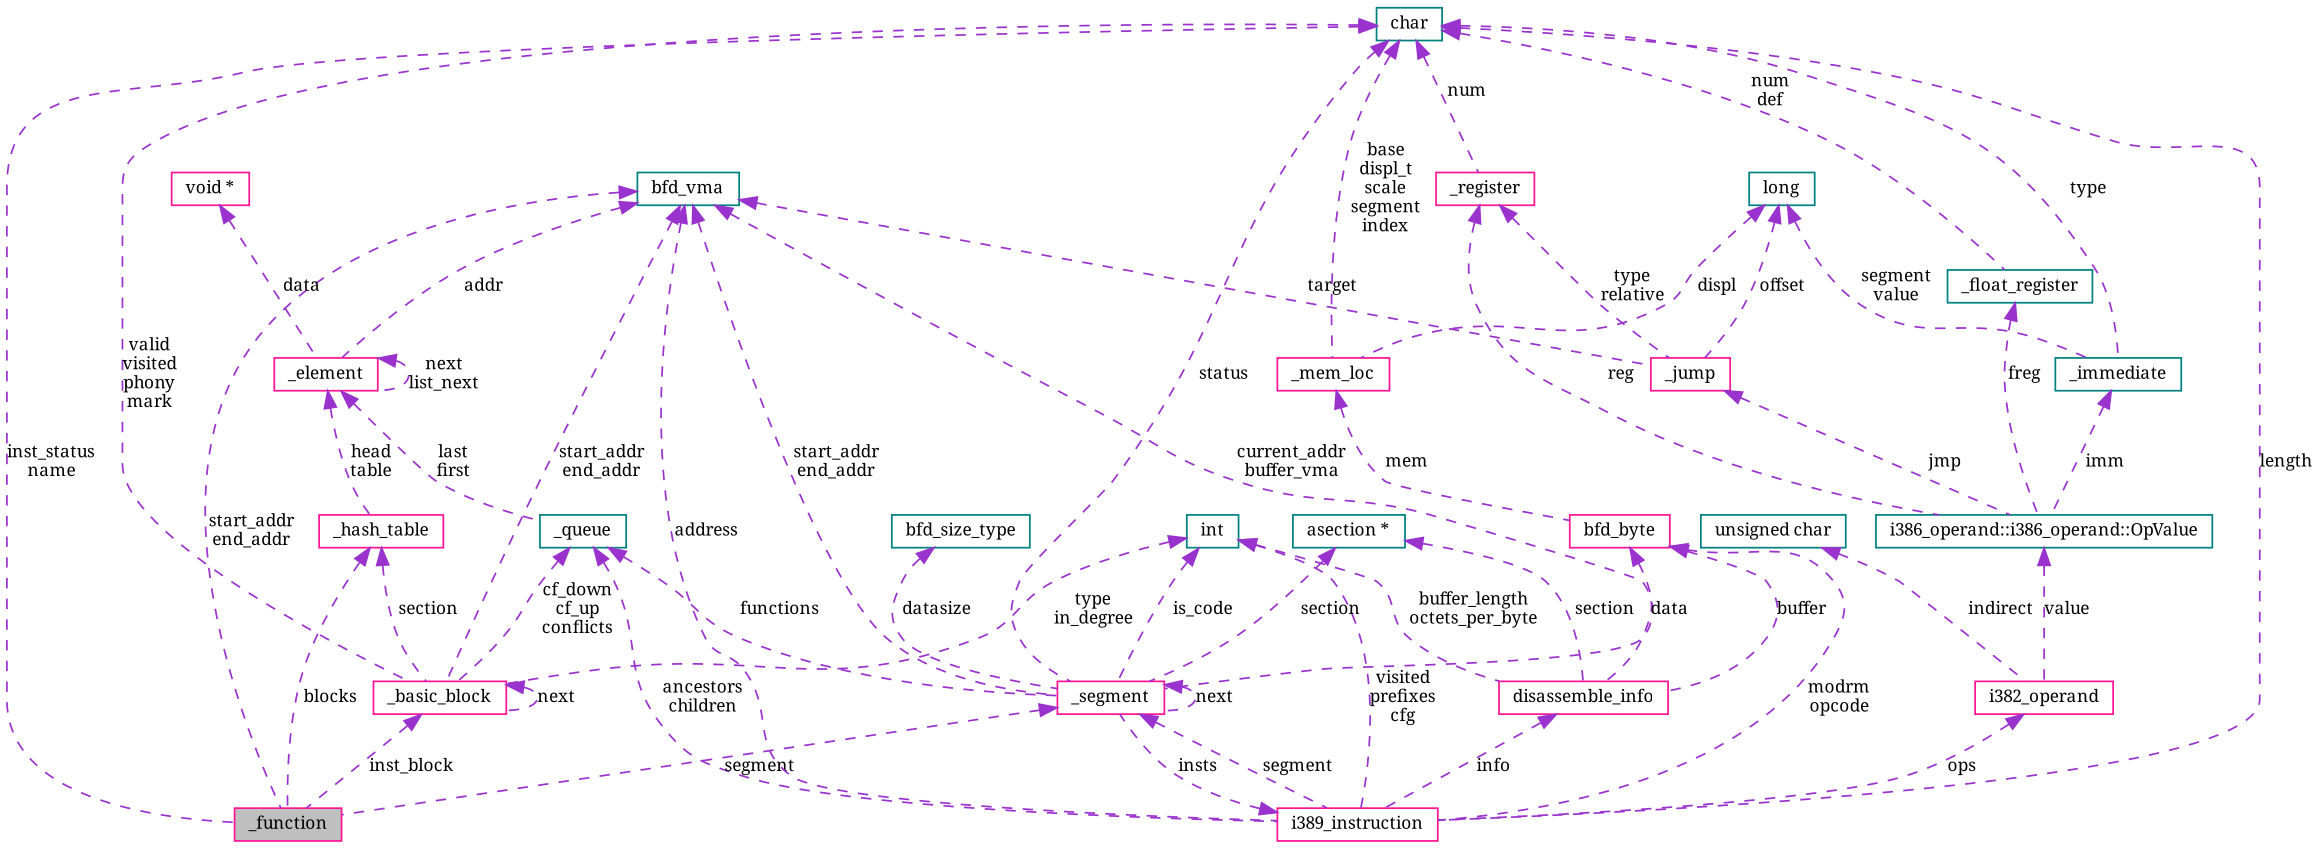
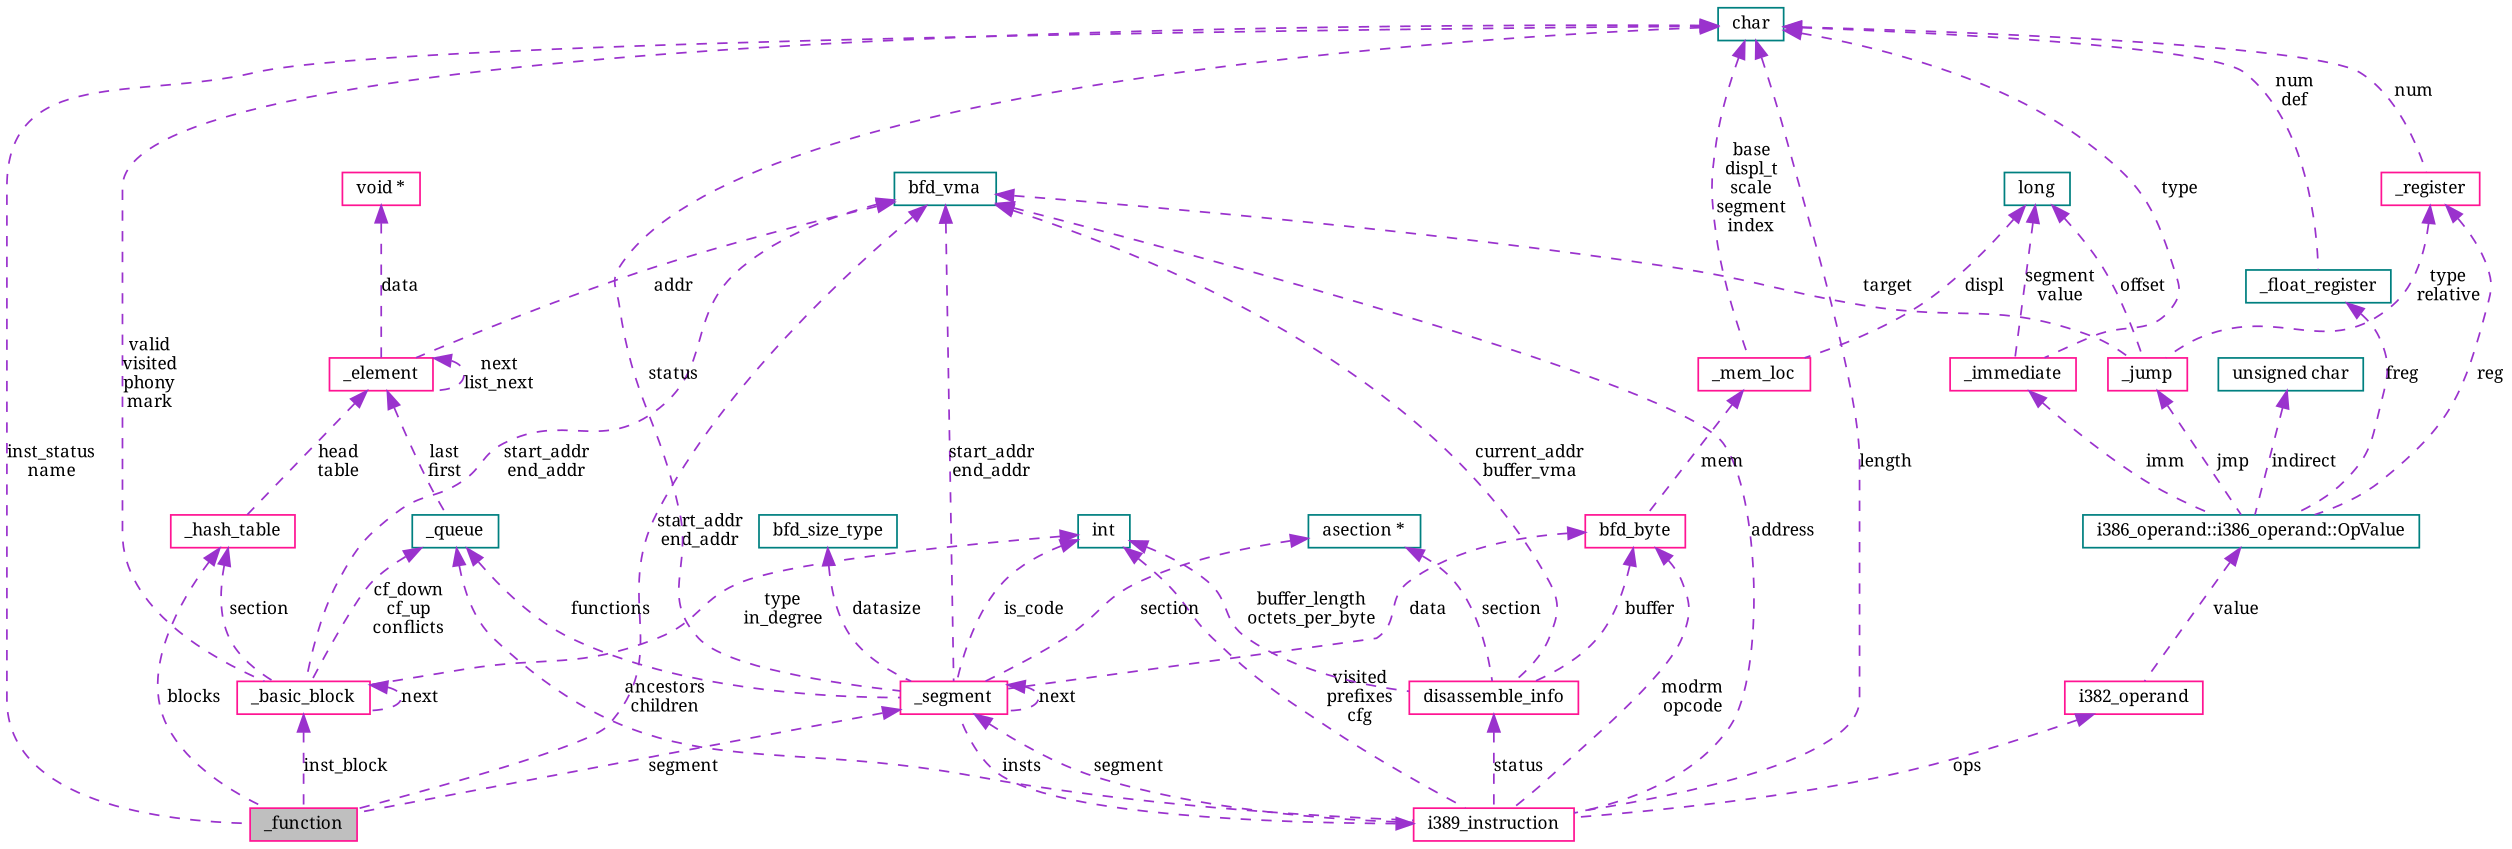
(2118, 374) -> (2013, 374)
(1936, 610) -> (2269, 461)
(1494, 767) -> (1519, 767)
